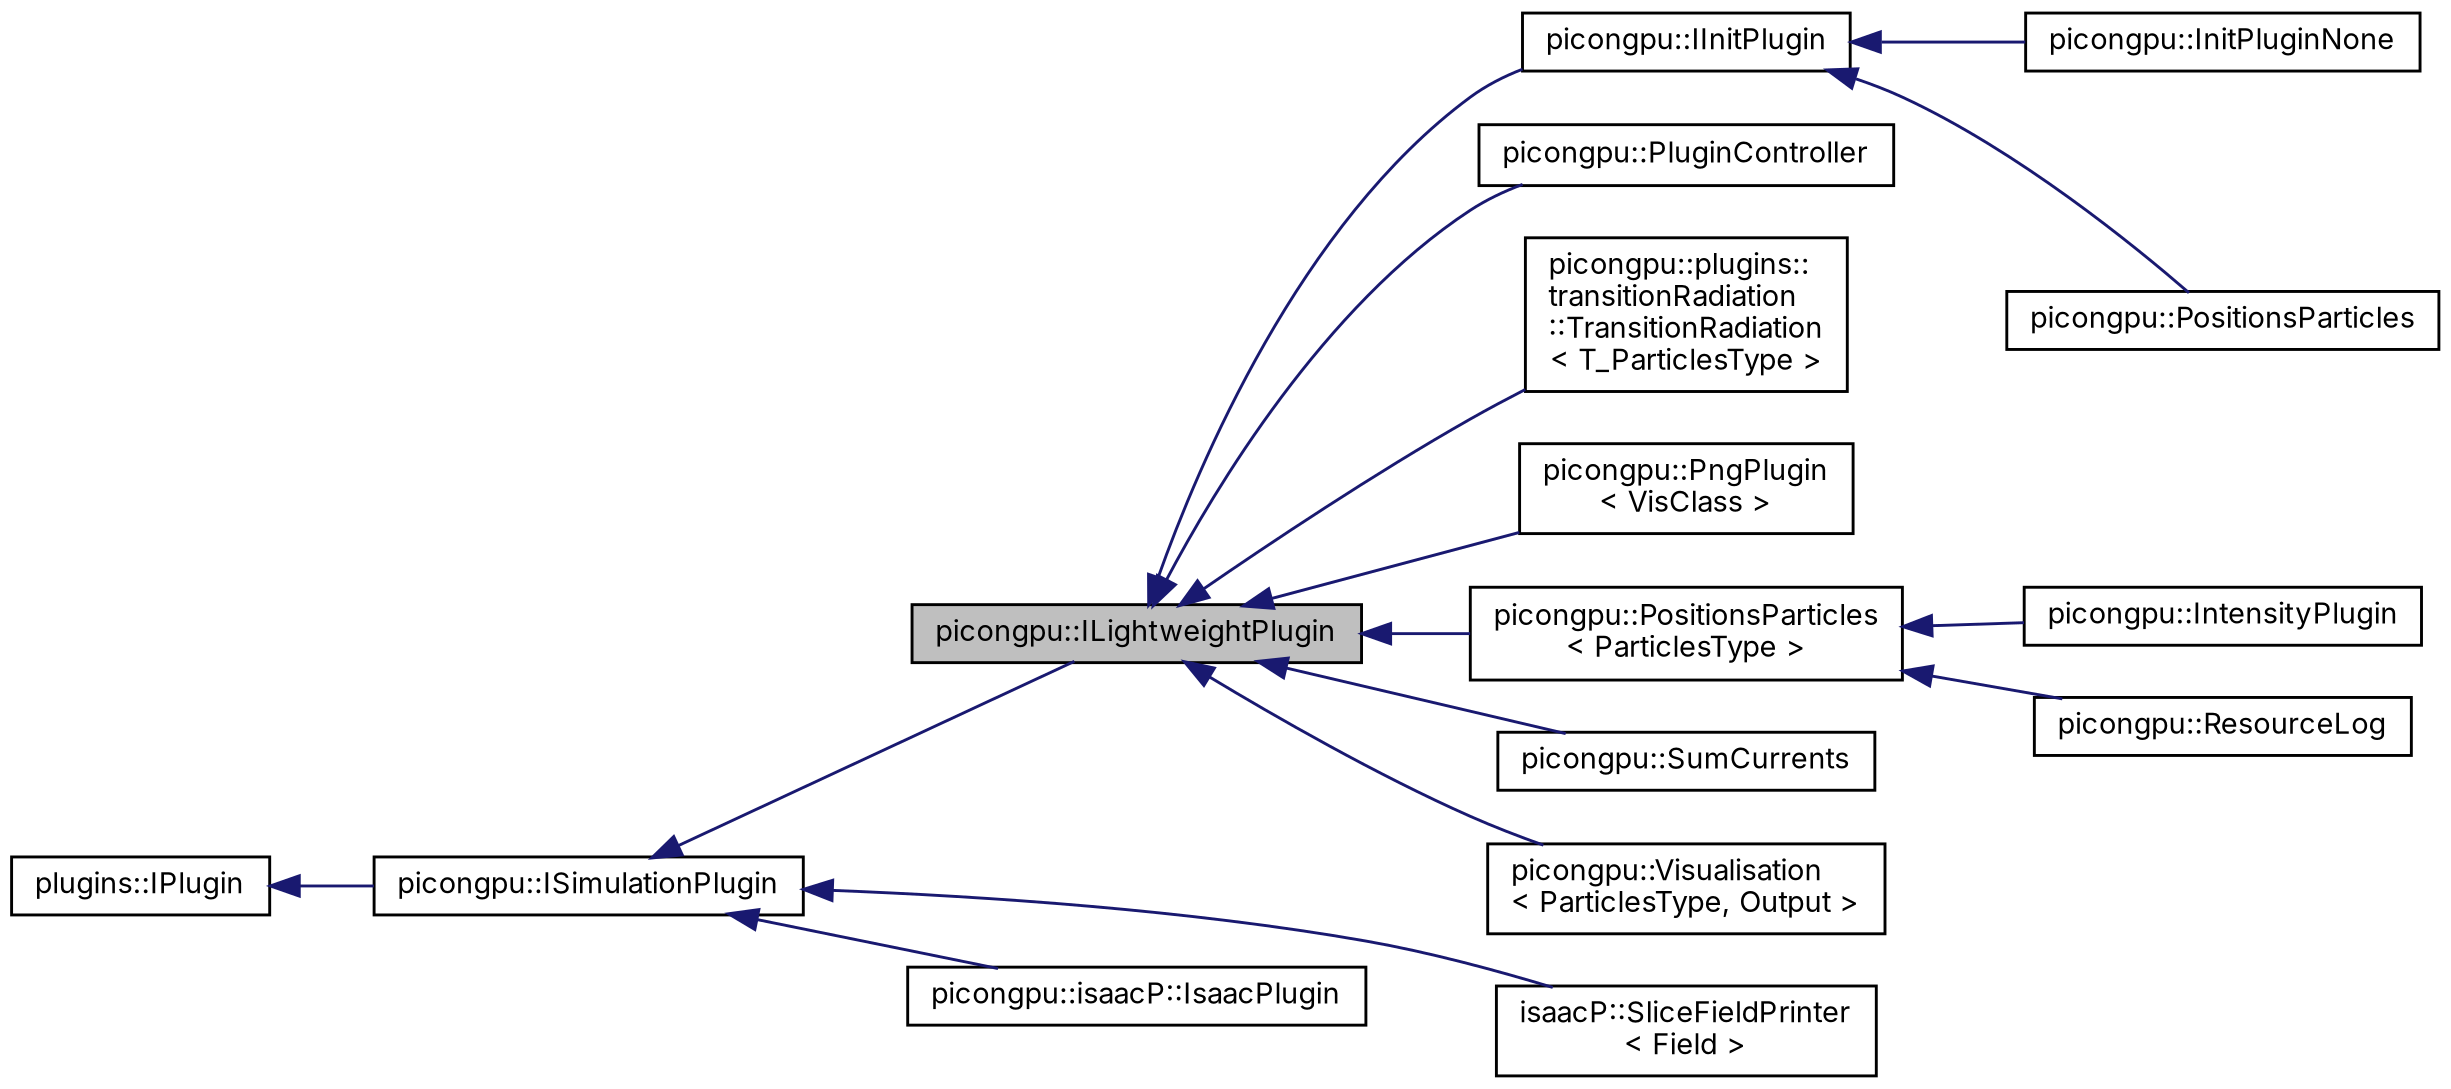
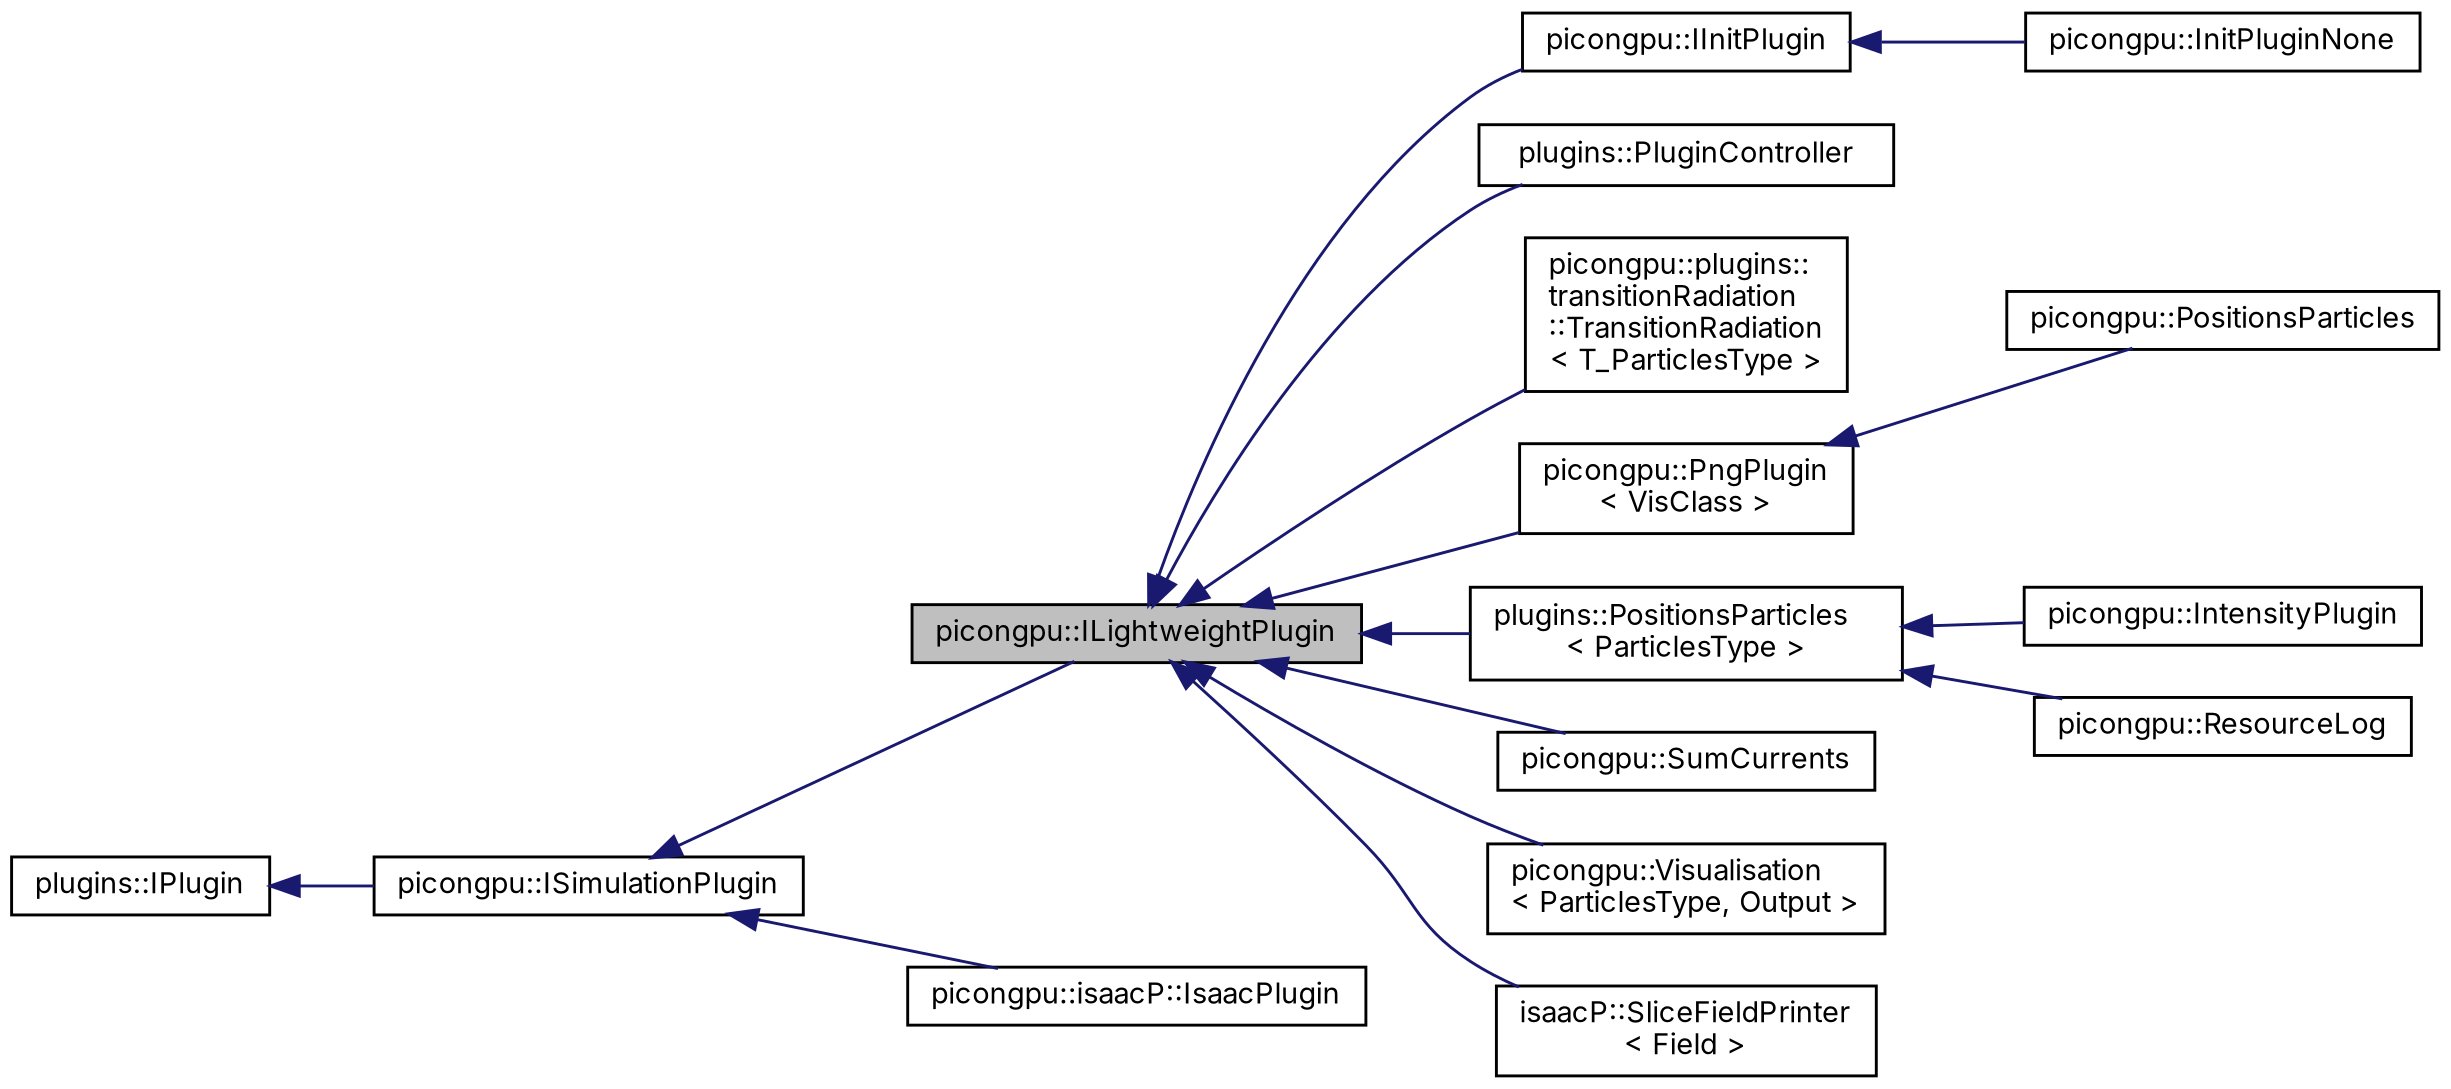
(1686, 155) -> (1686, 155)
(2031, 171) -> (1994, 392)
(1686, 634) -> (1686, 634)
(1196, 917) -> (1357, 836)
